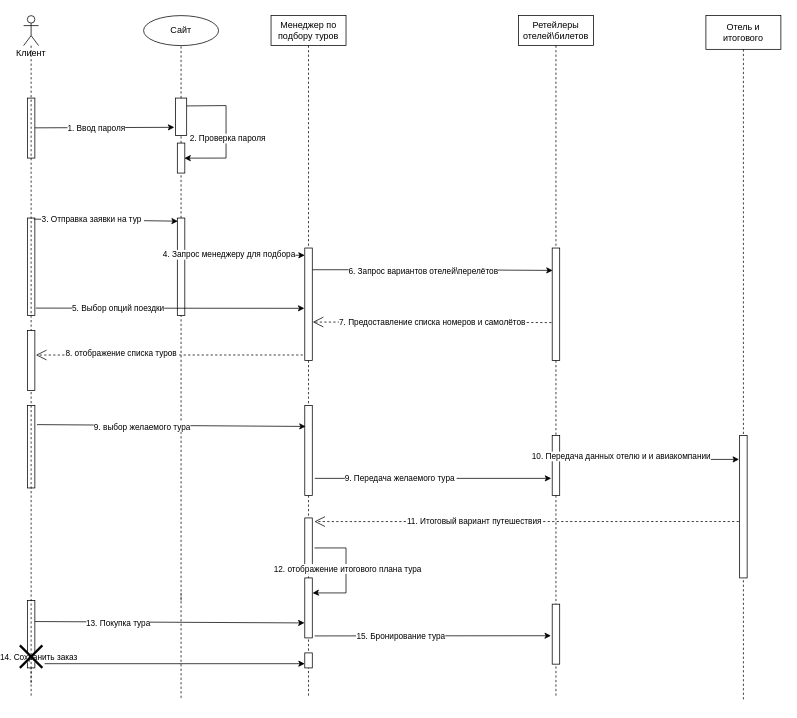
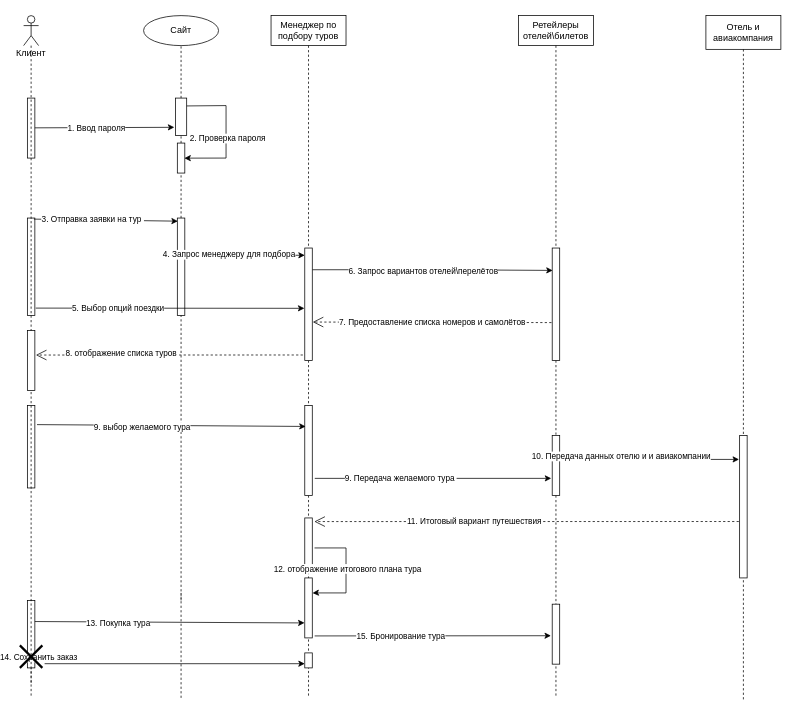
(744, 33) -> (744, 33)
